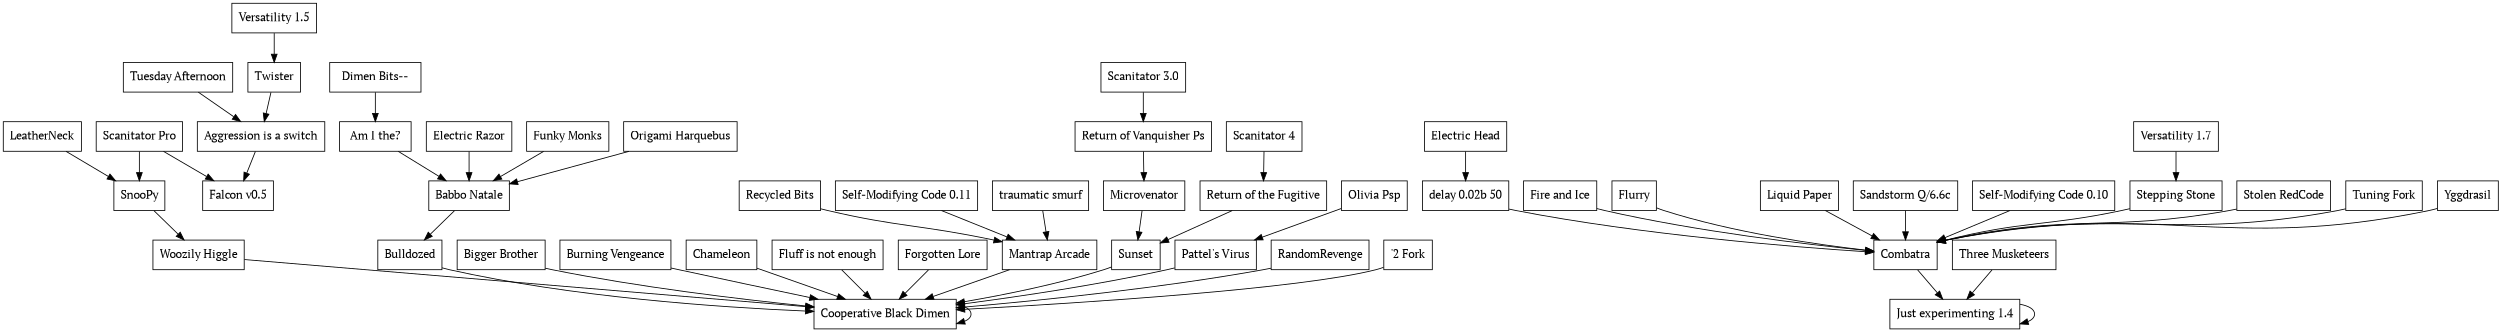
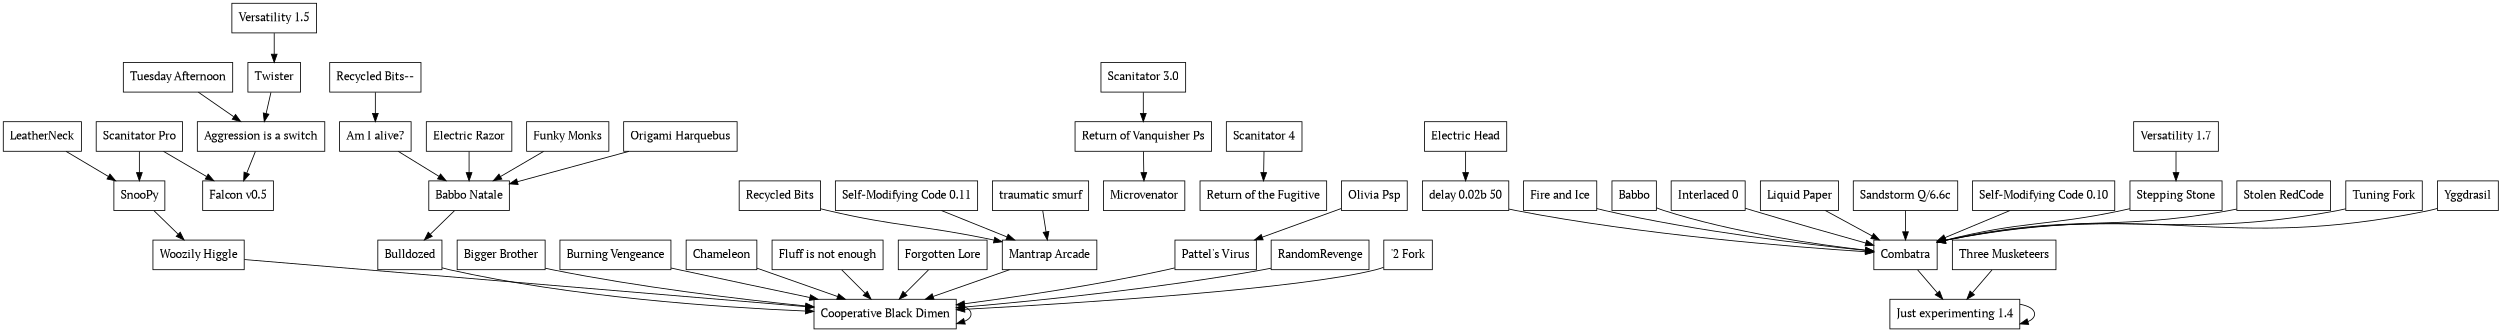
(375, 77) -> (375, 77)
(375, 136) -> (375, 136)
(1634, 196) -> (1634, 196)
none -> (1708, 196)
(1136, 255) -> none
